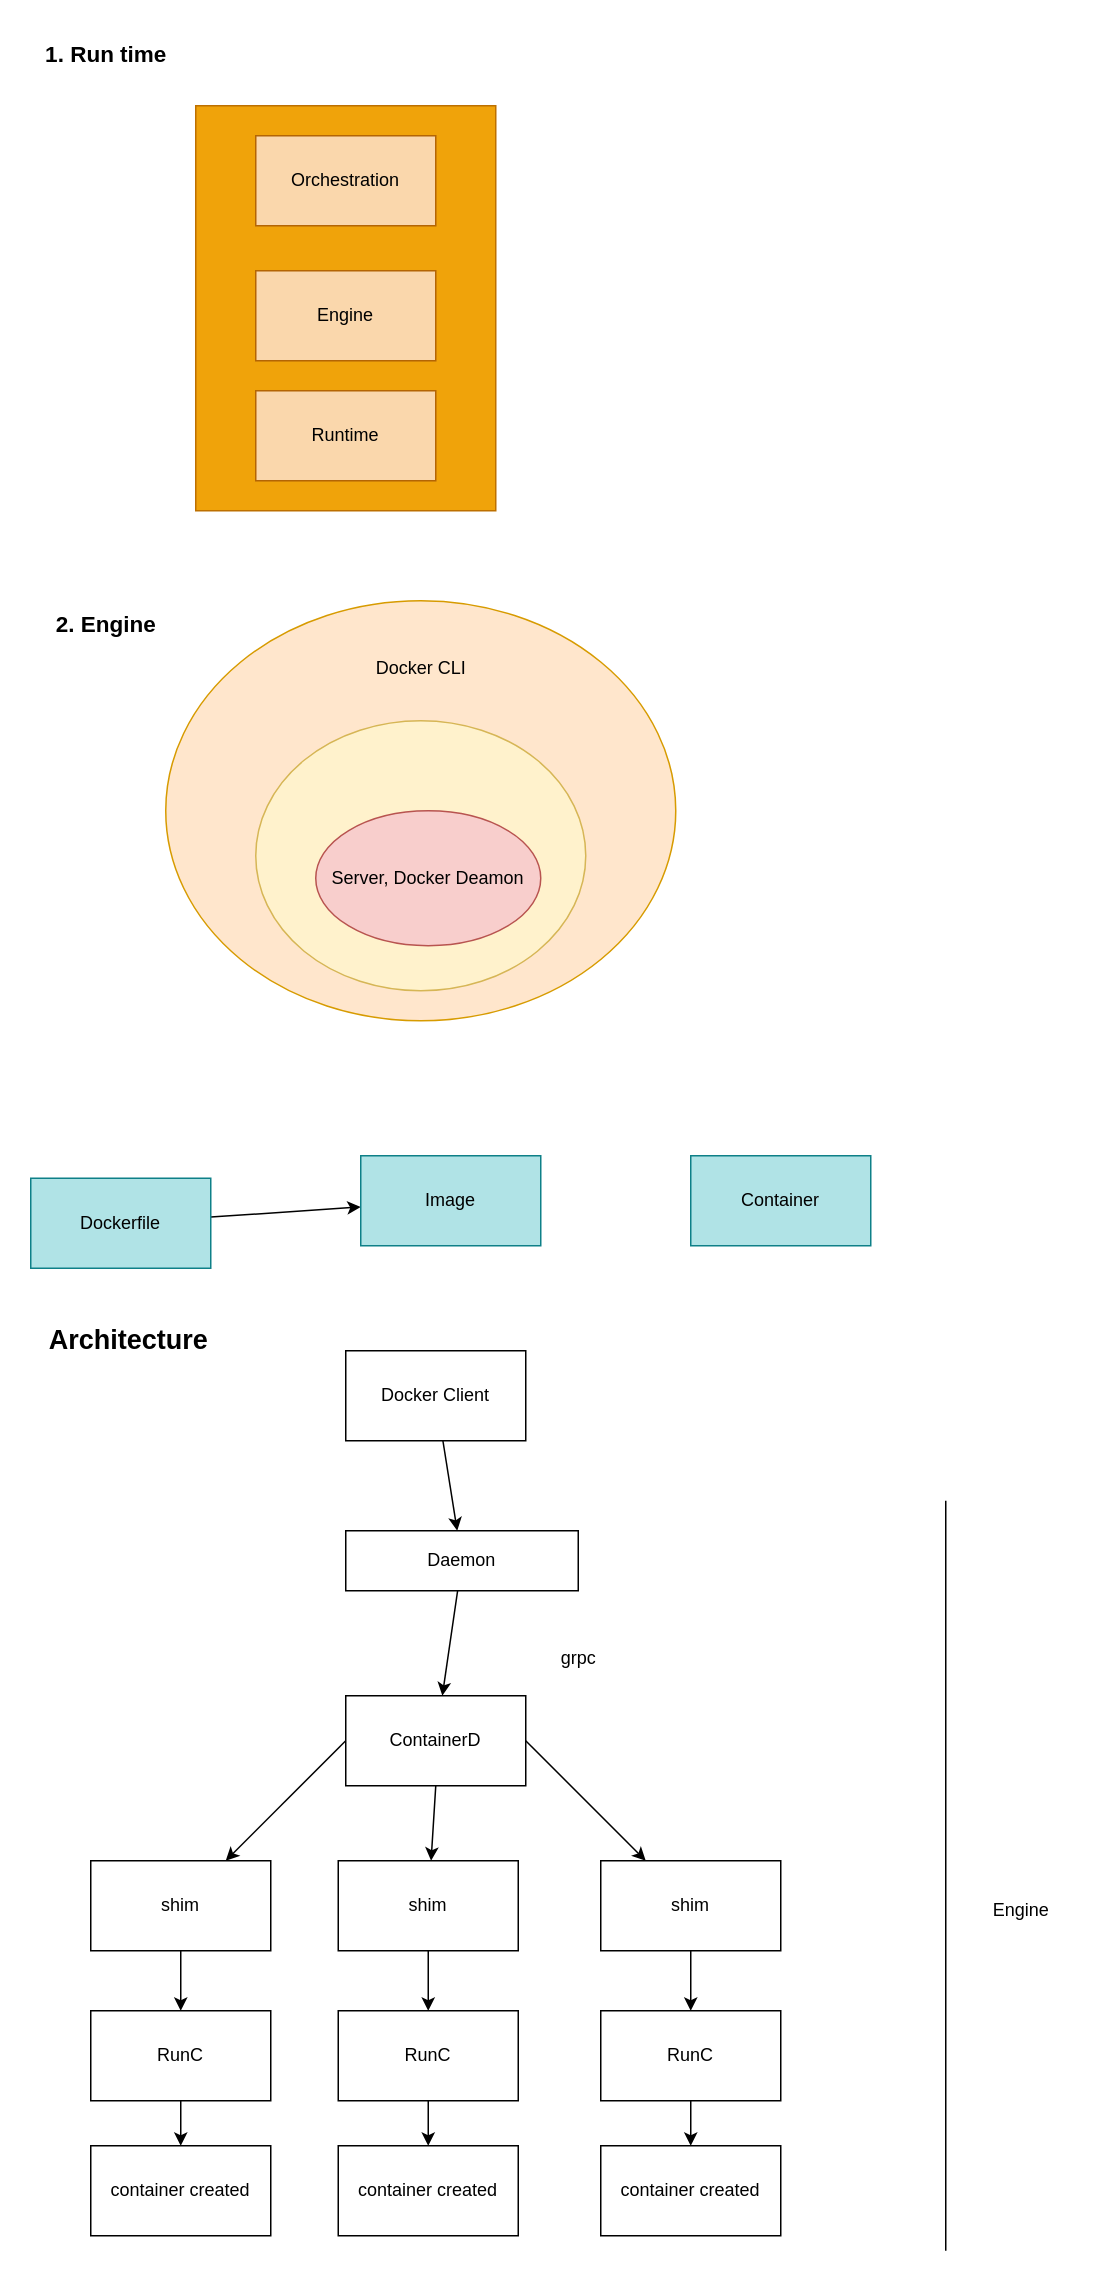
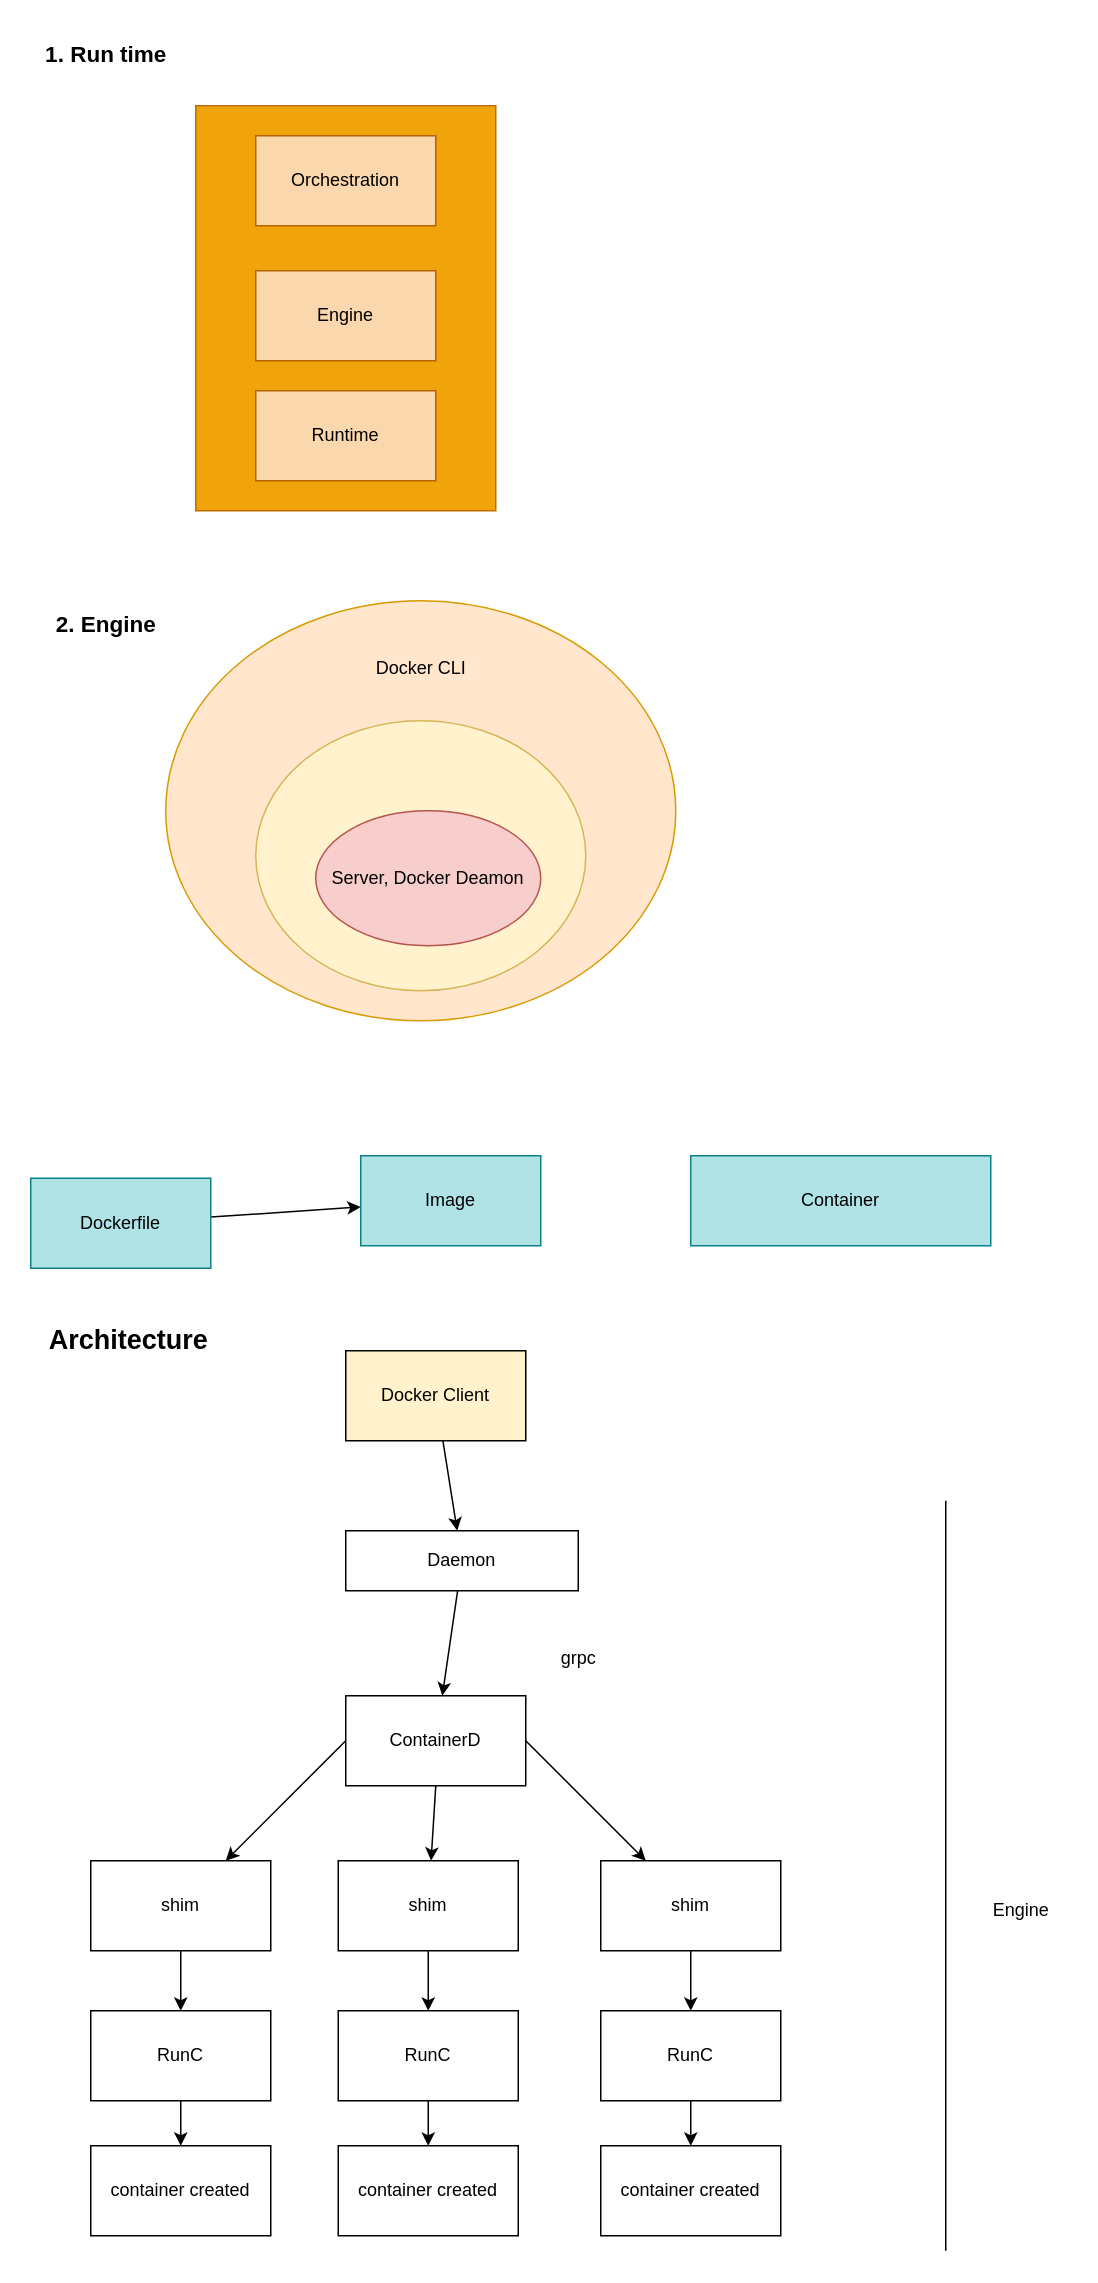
(781, 1201) -> (841, 1201)
(436, 1396) -> (436, 1396)
